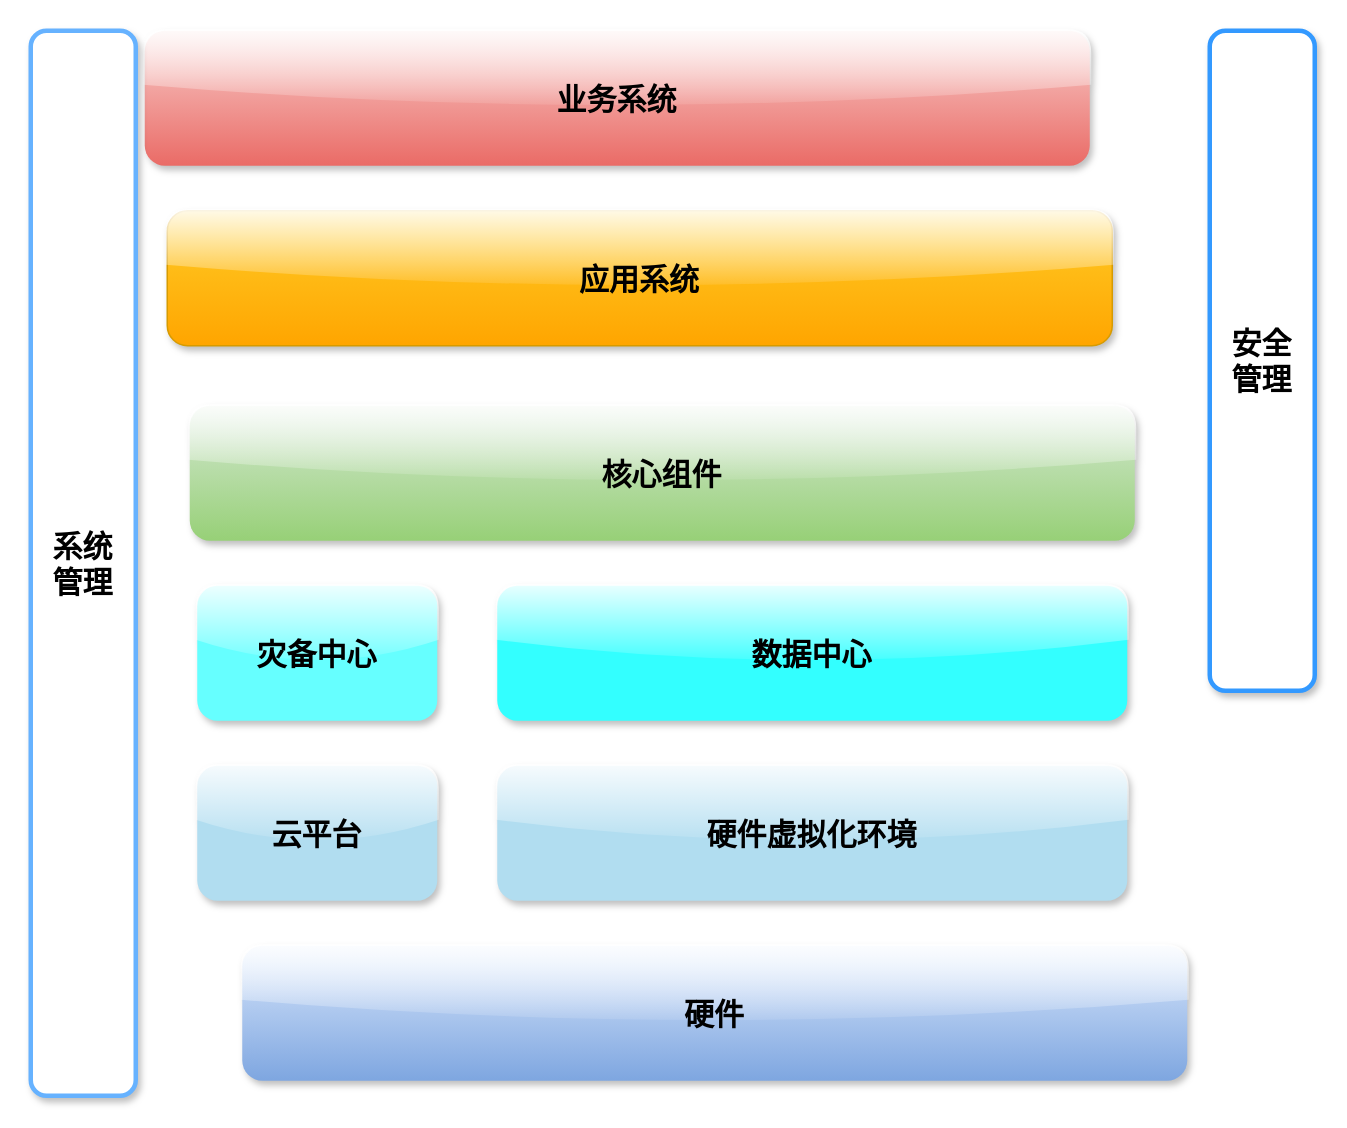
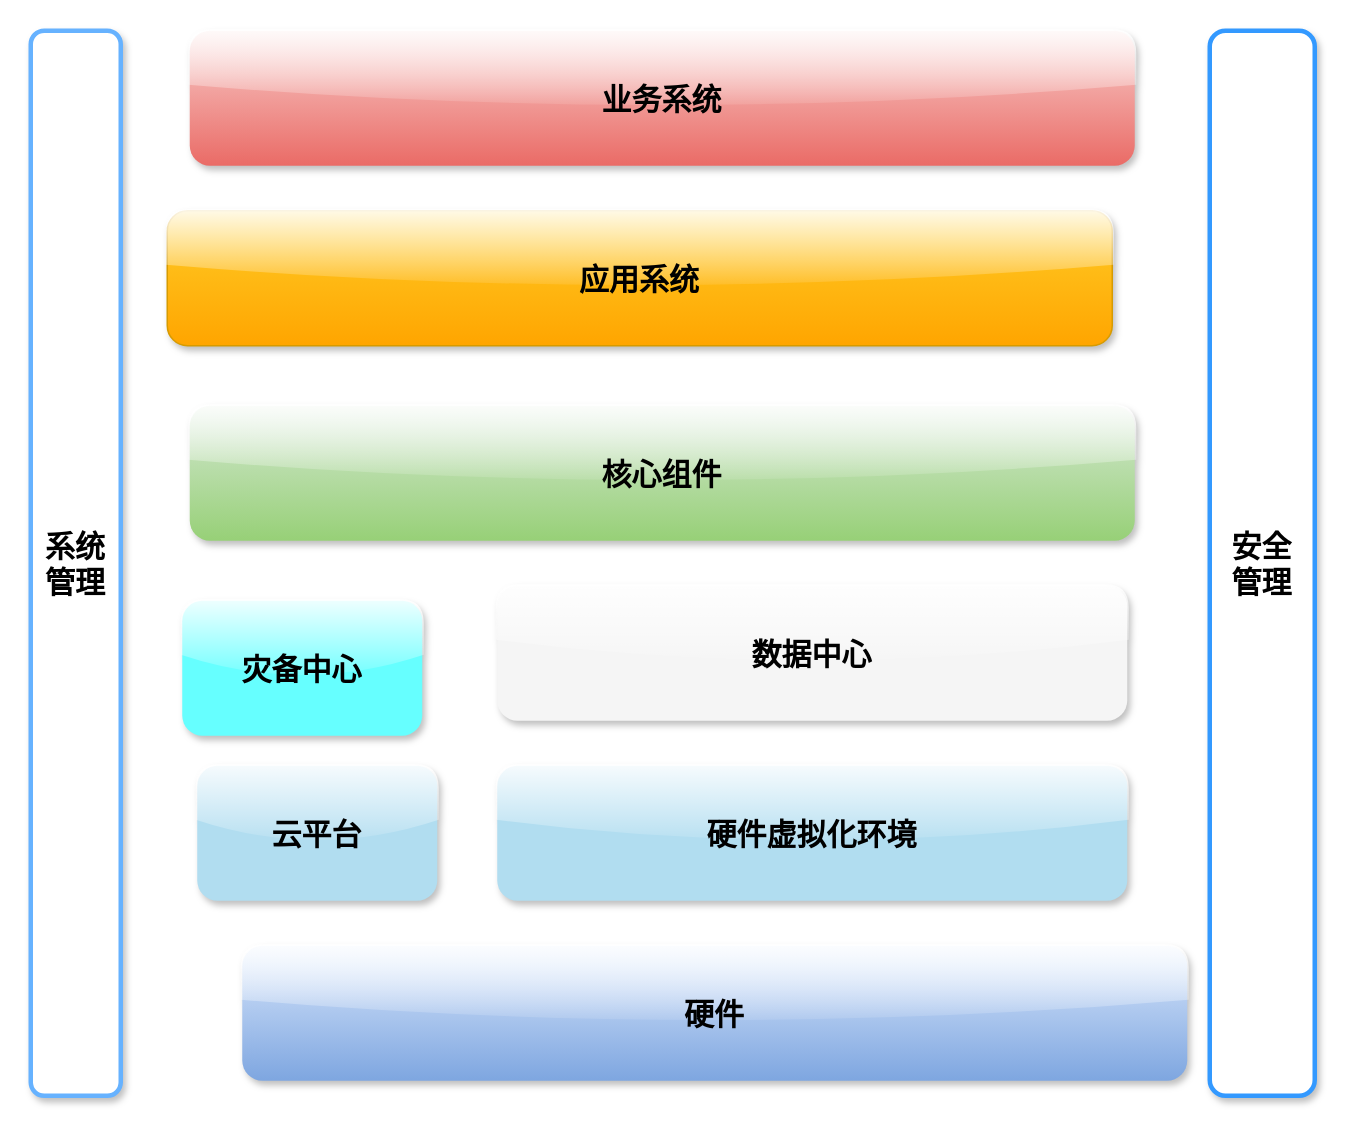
(617, 98) -> (662, 98)
(1262, 361) -> (1262, 563)
(83, 563) -> (76, 563)
(317, 653) -> (302, 668)
(812, 653) -> (812, 653)
